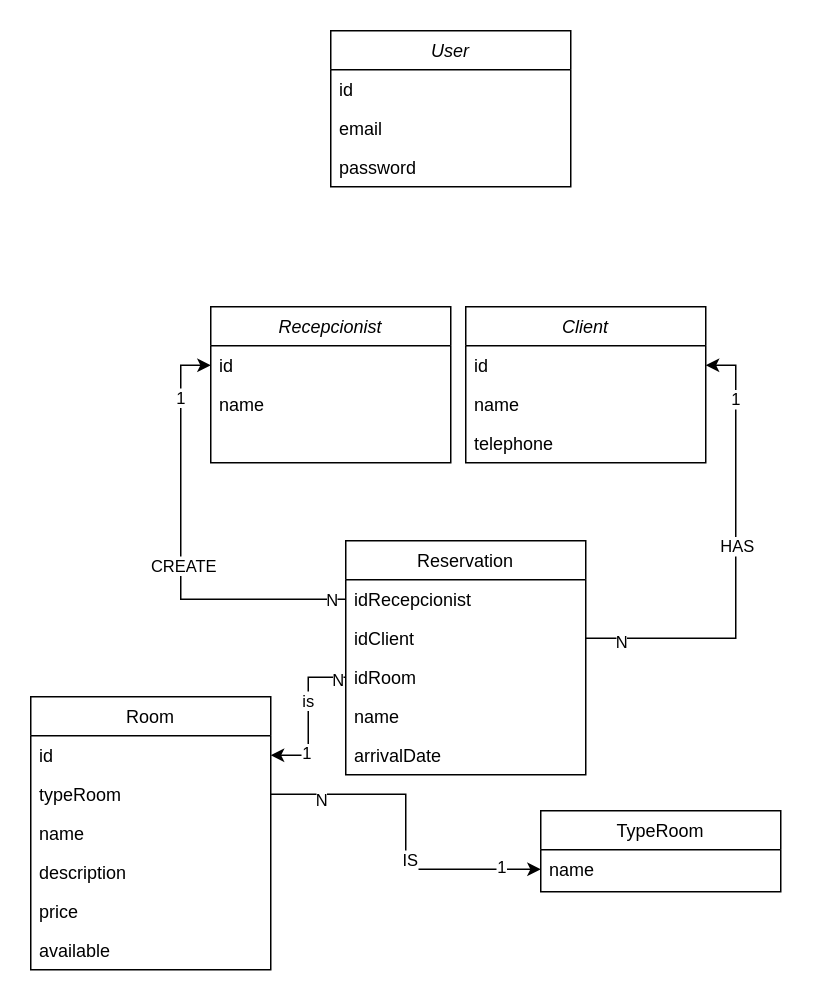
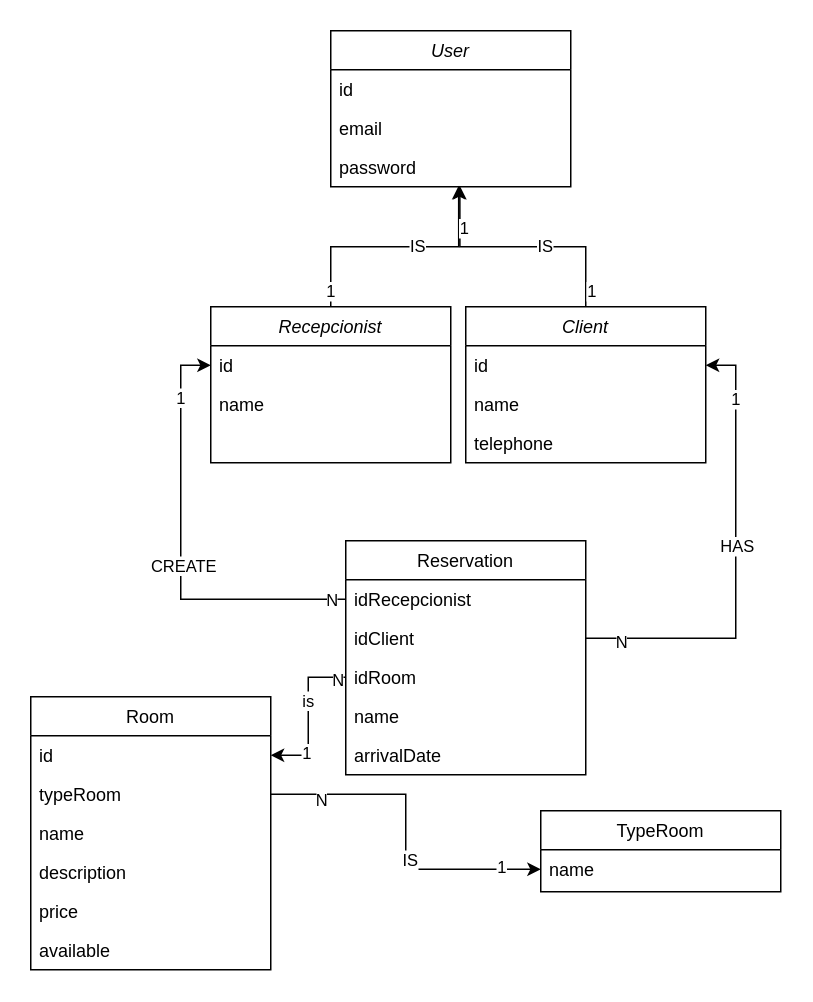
none -> (364, 247)
none -> (527, 247)
